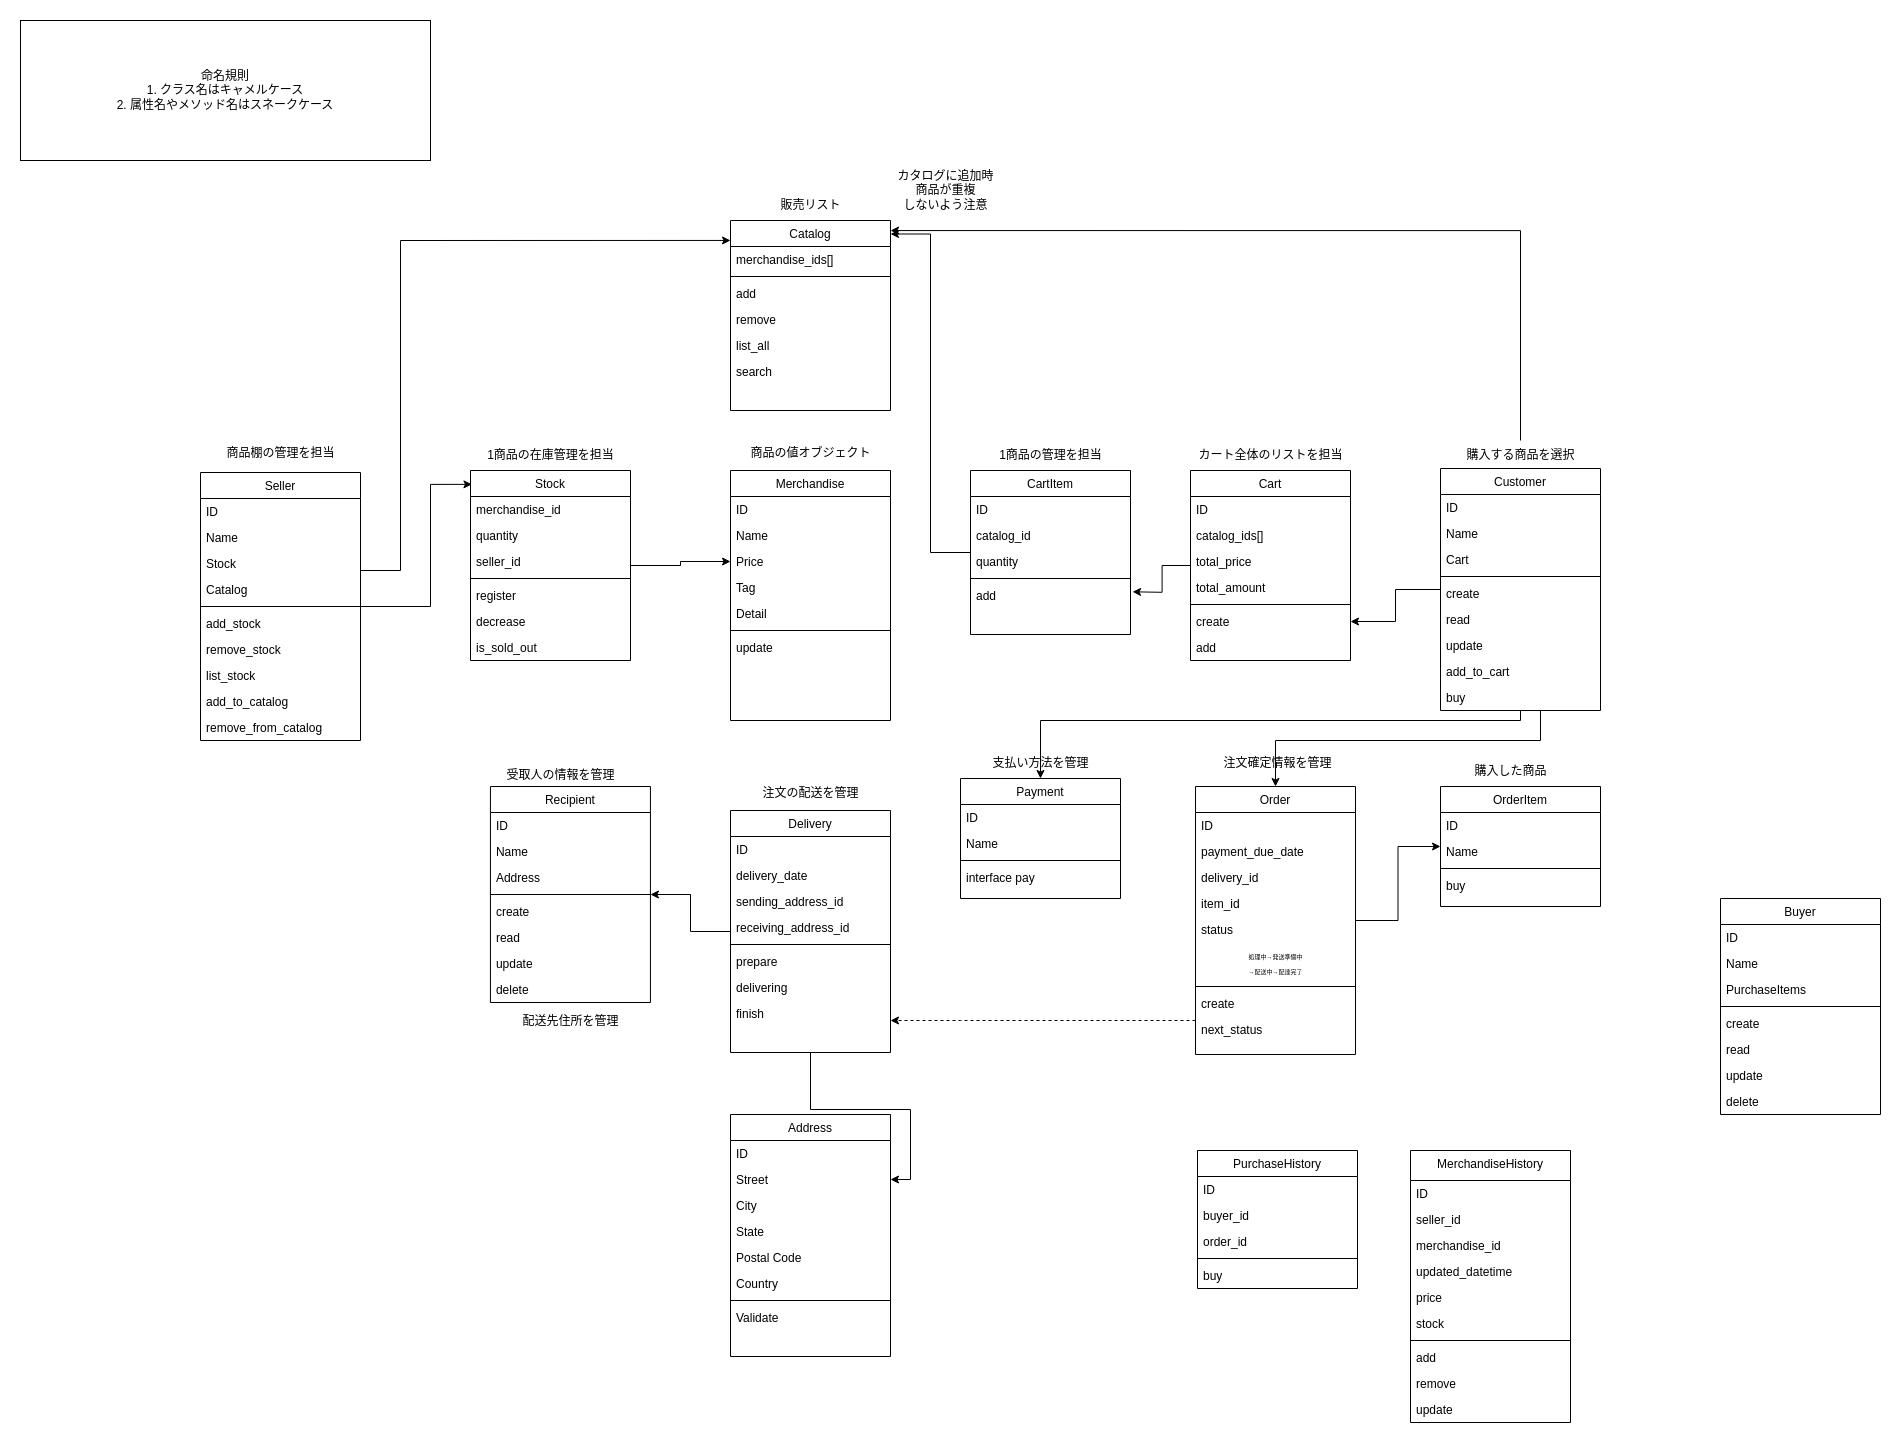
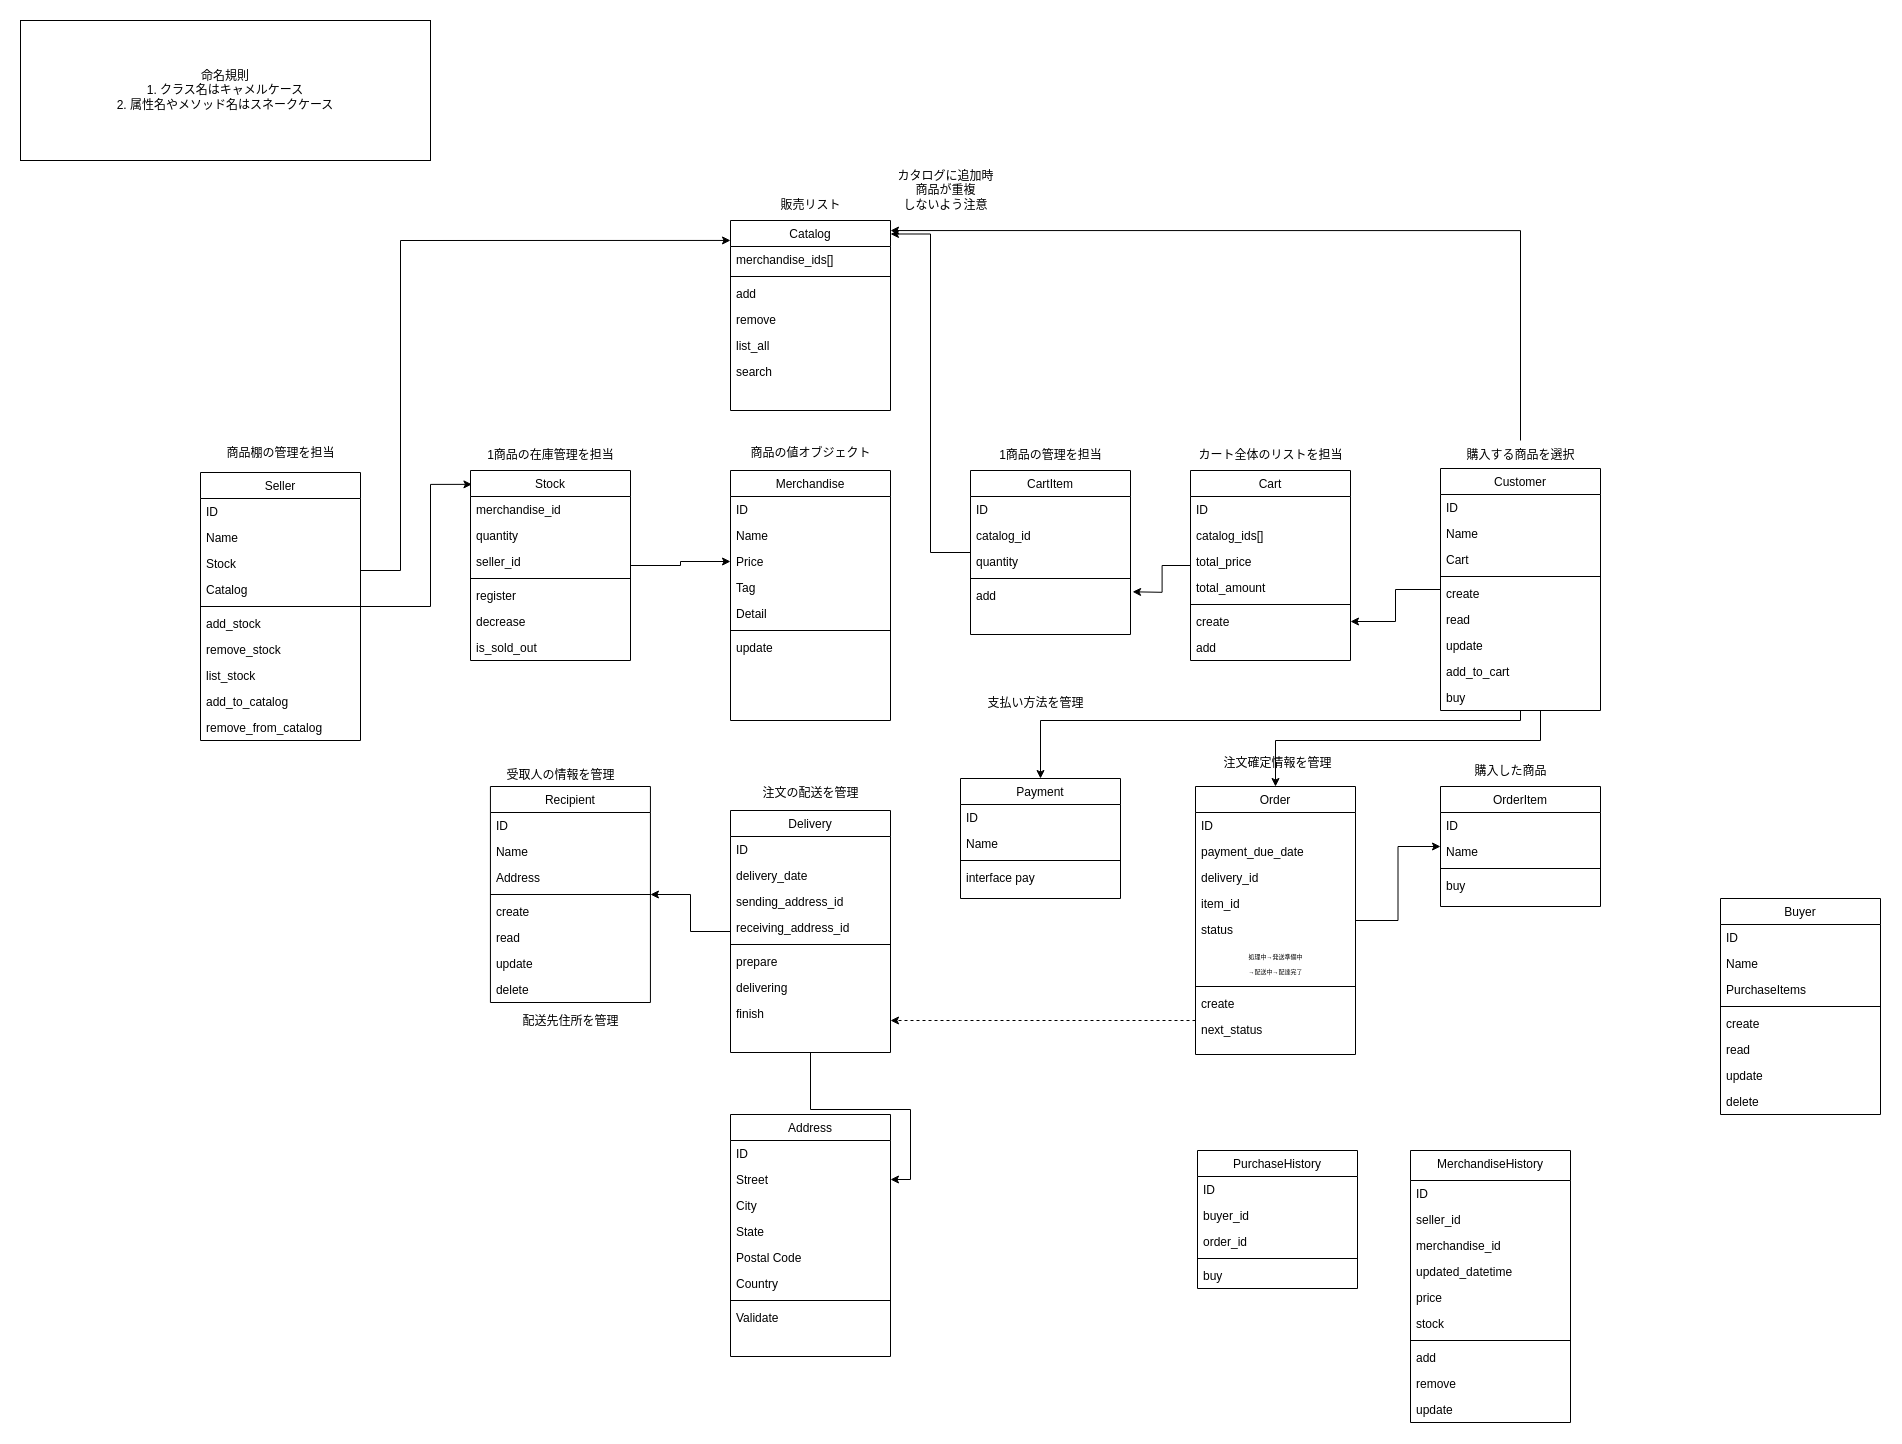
(1041, 764) -> (1036, 704)
